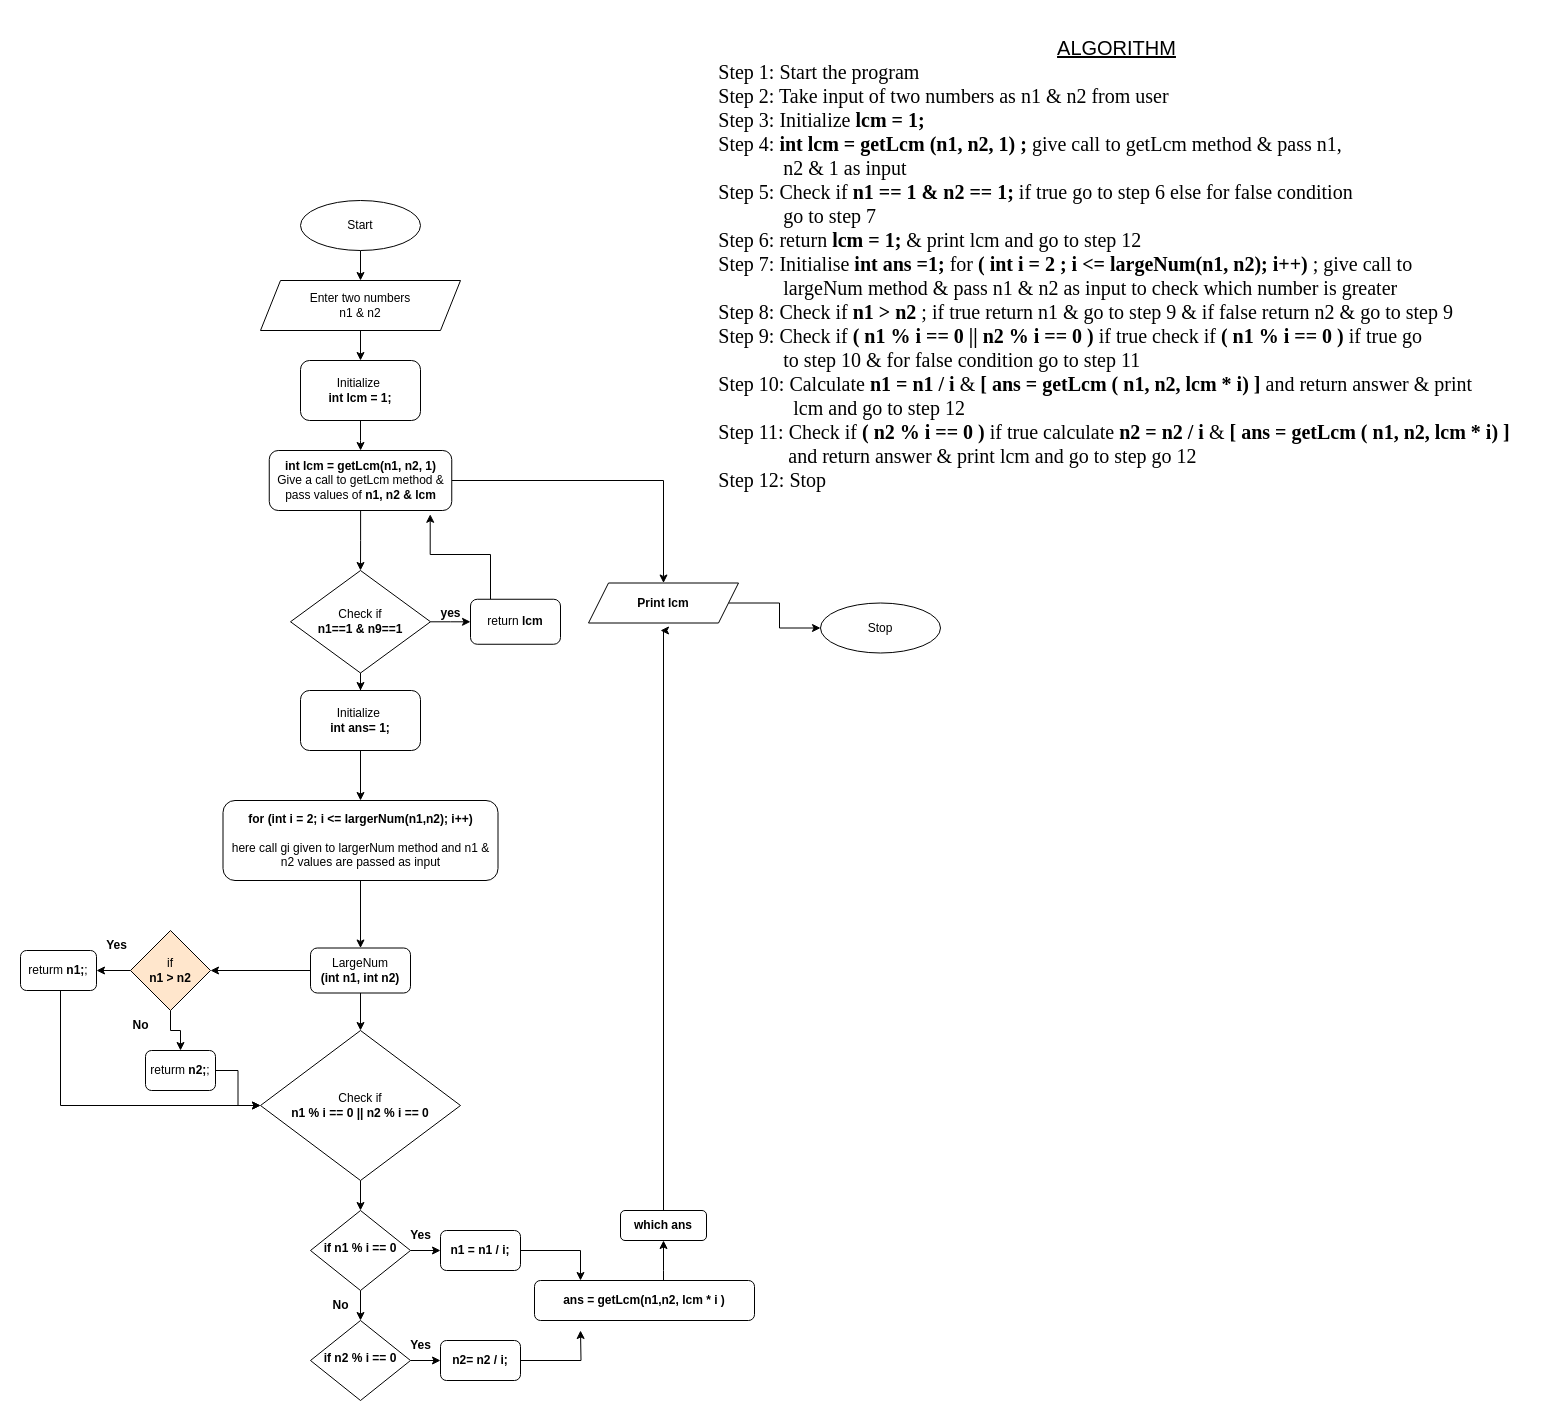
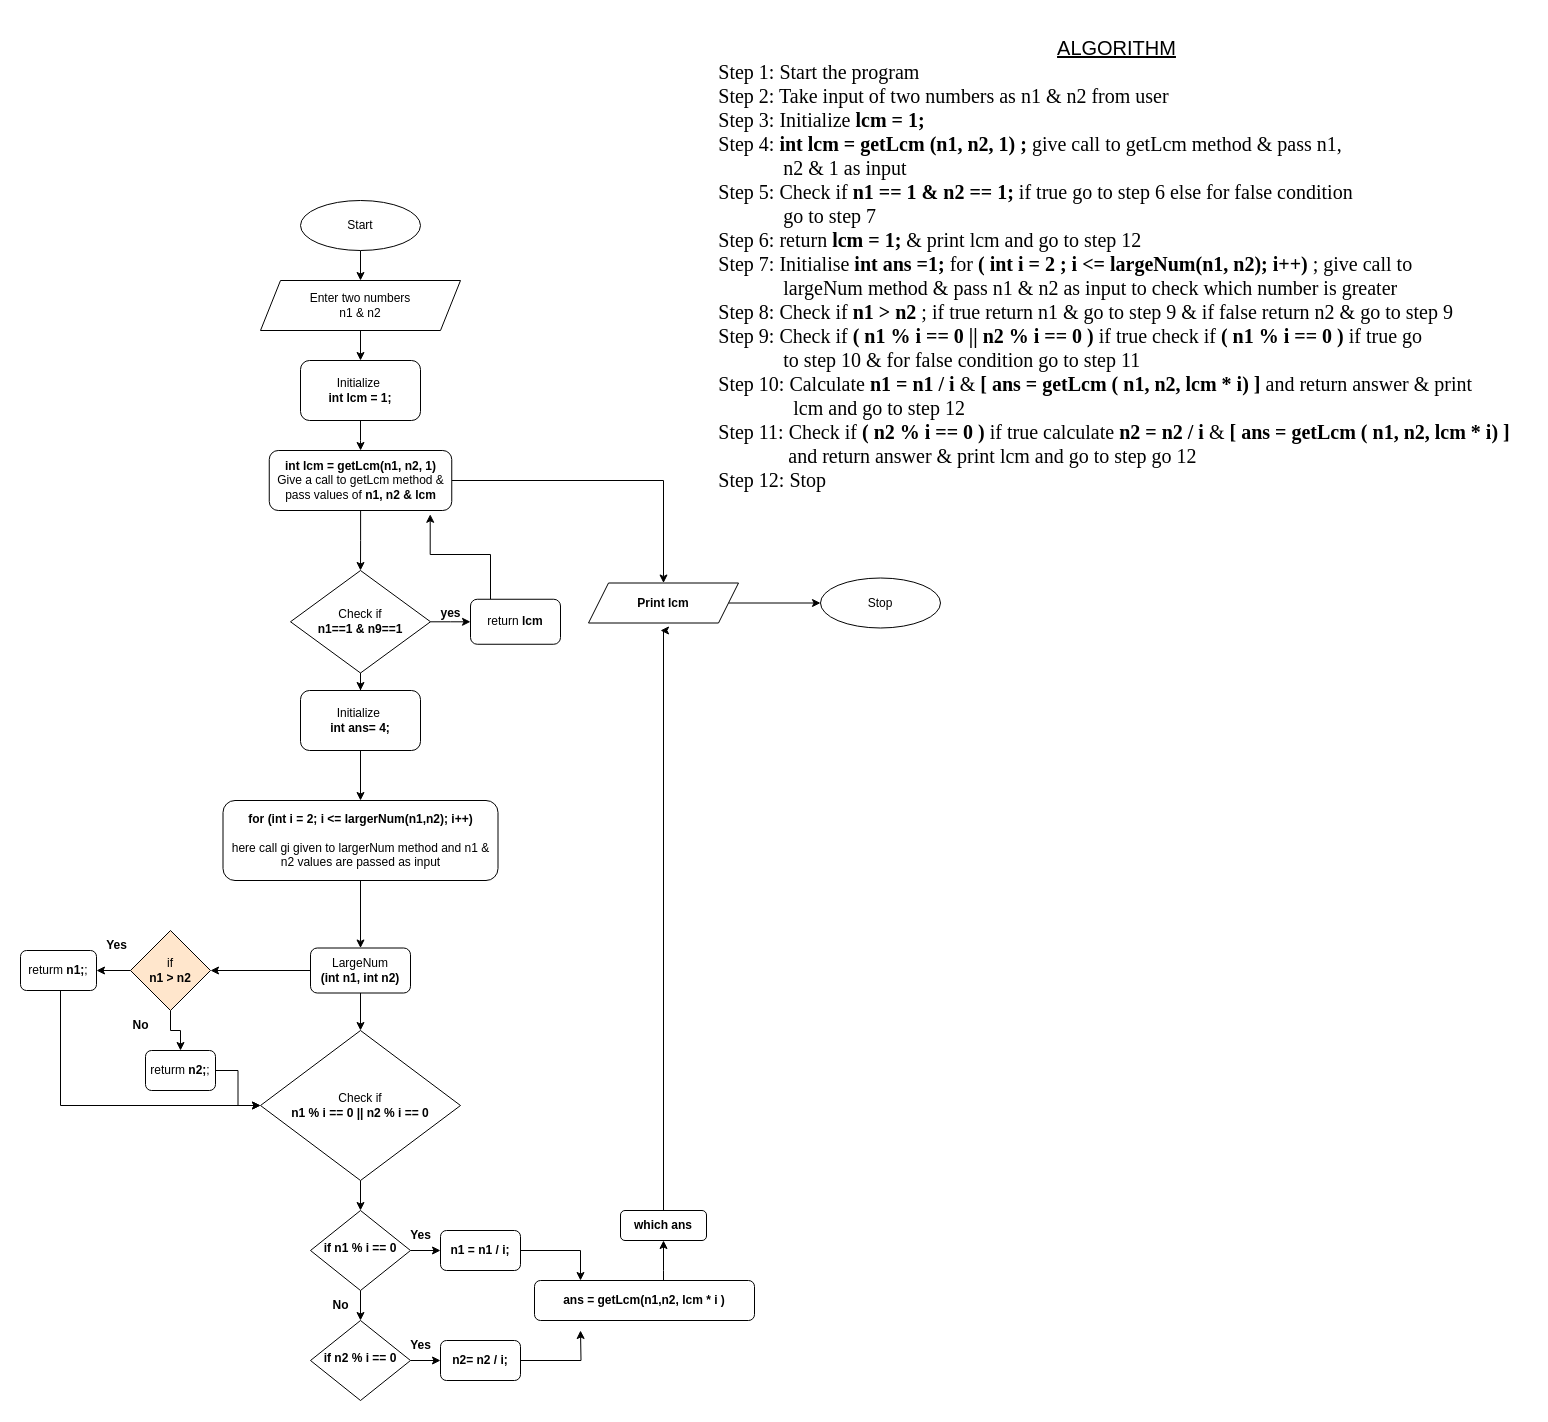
(881, 628) -> (881, 603)
(361, 721) -> (361, 721)
